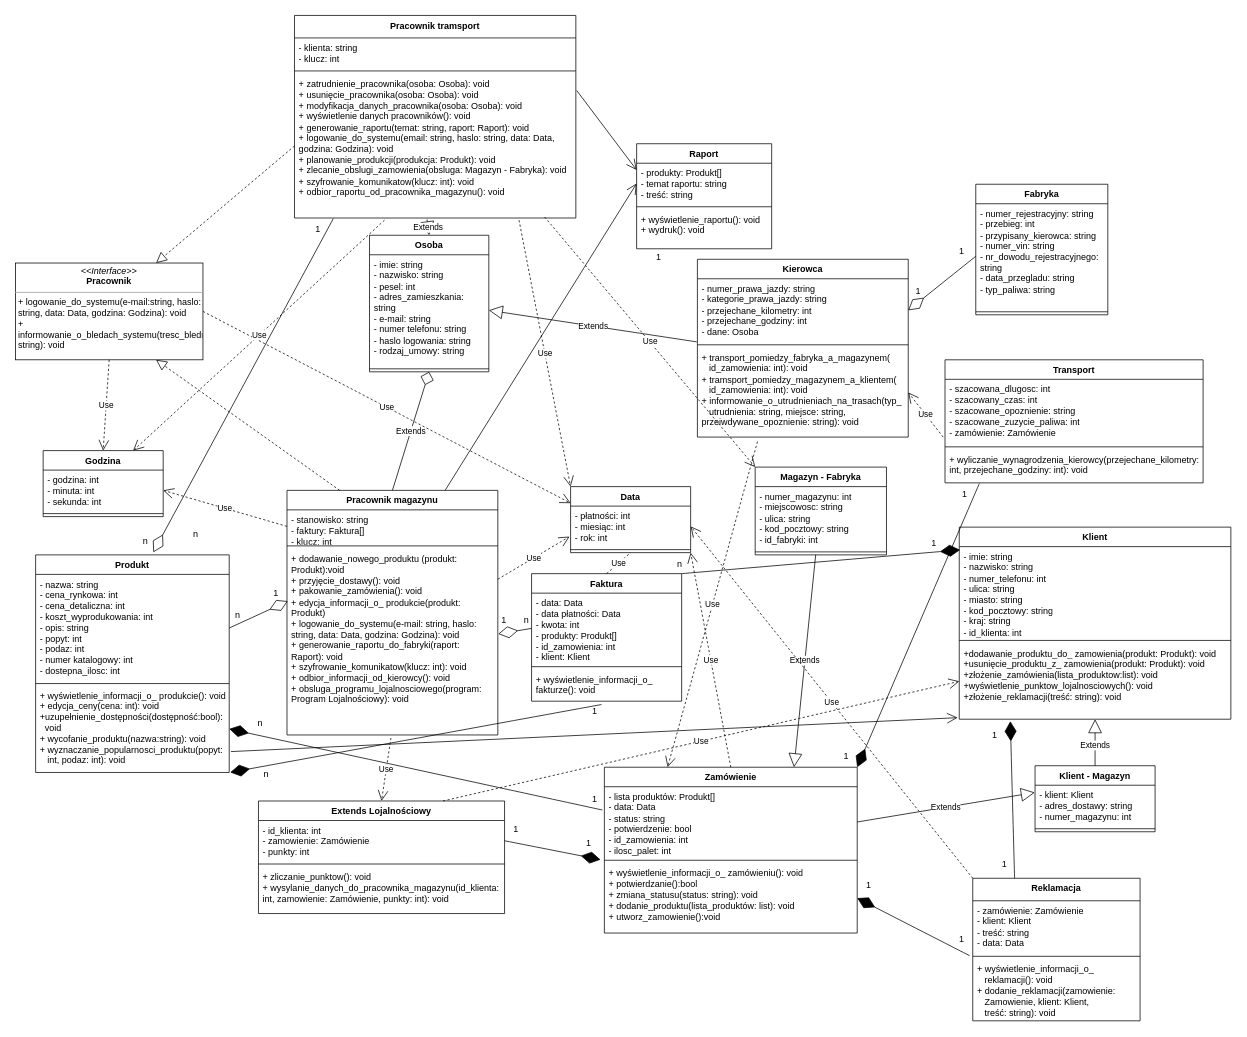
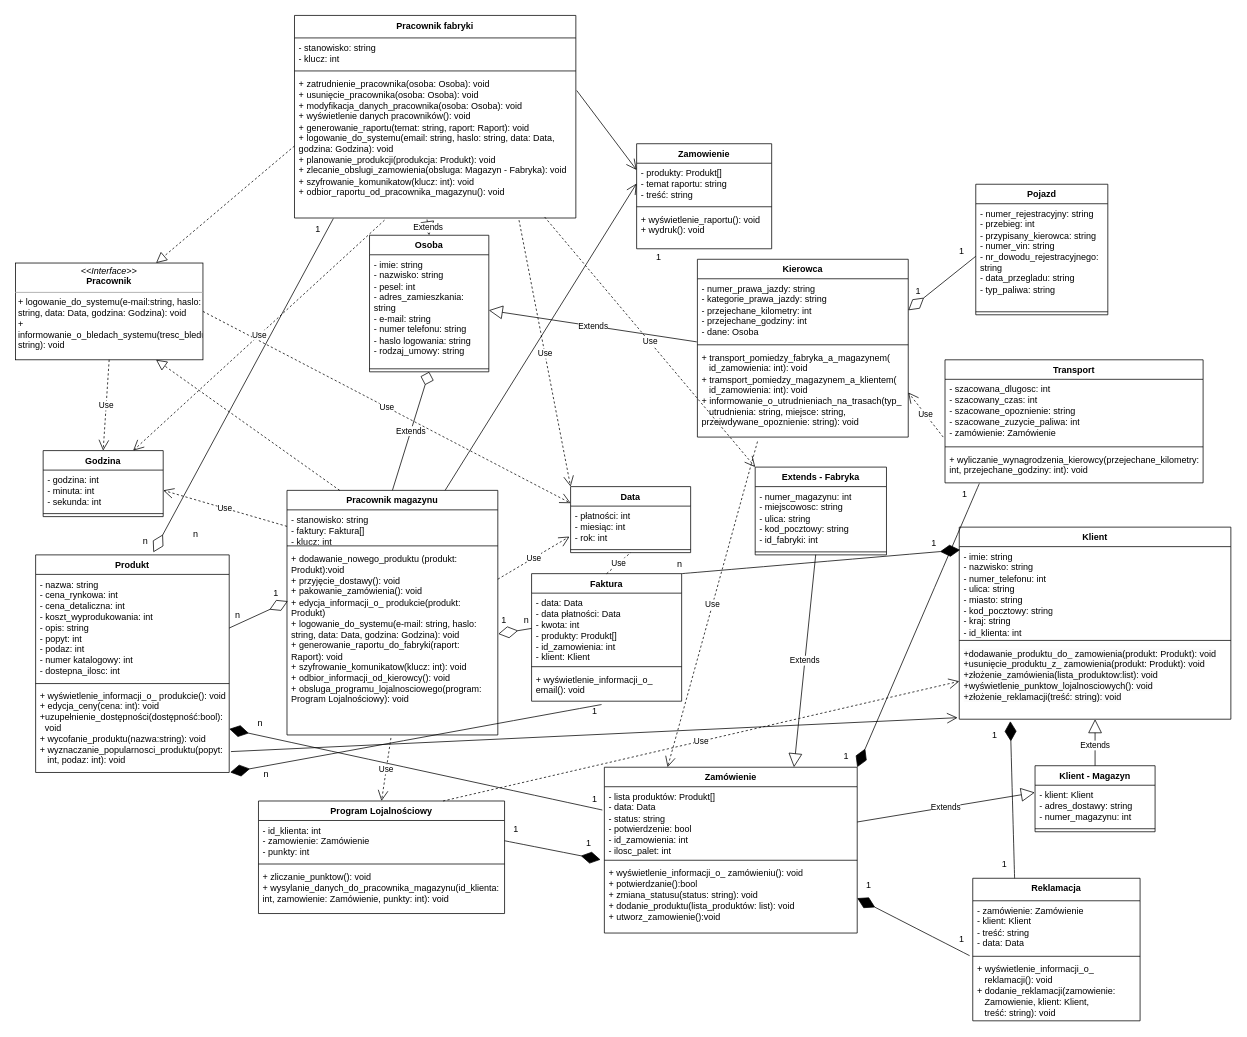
(435, 26) -> (435, 26)
(335, 54) -> (343, 54)
(704, 154) -> (704, 154)
(1041, 195) -> (1041, 195)
(821, 478) -> (821, 478)
(607, 685) -> (607, 685)
(718, 701) -> none
(885, 769) -> none
(381, 811) -> (381, 811)
